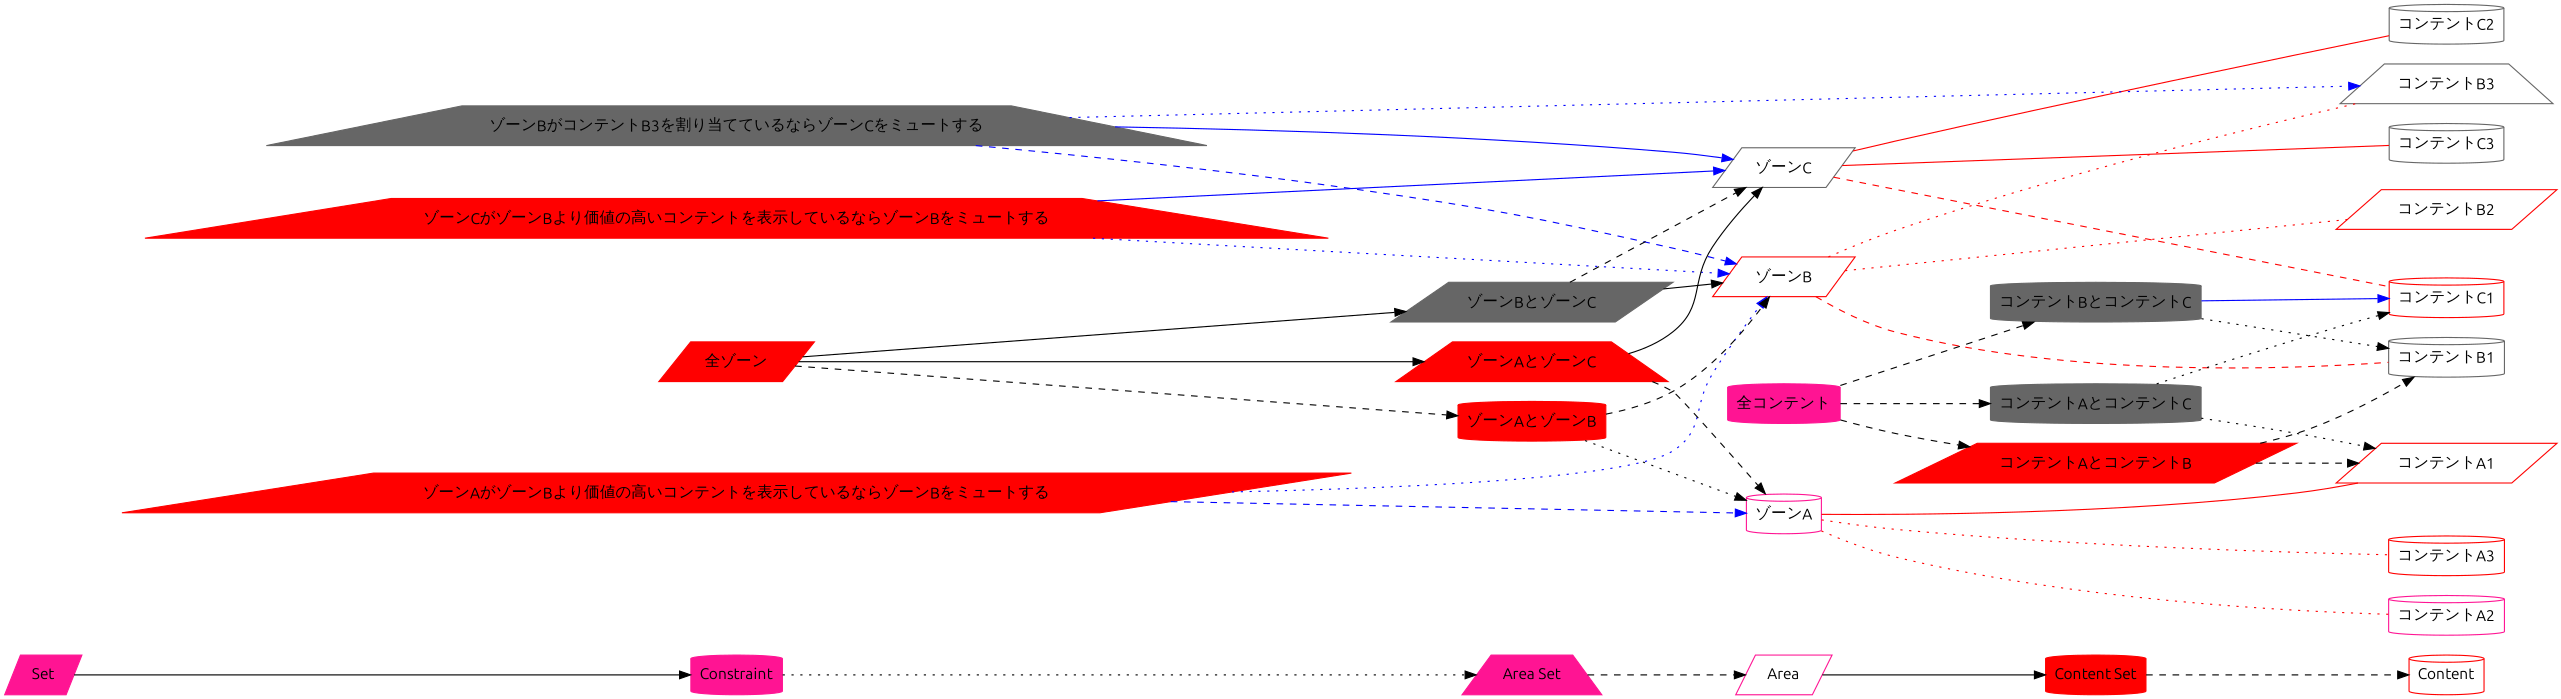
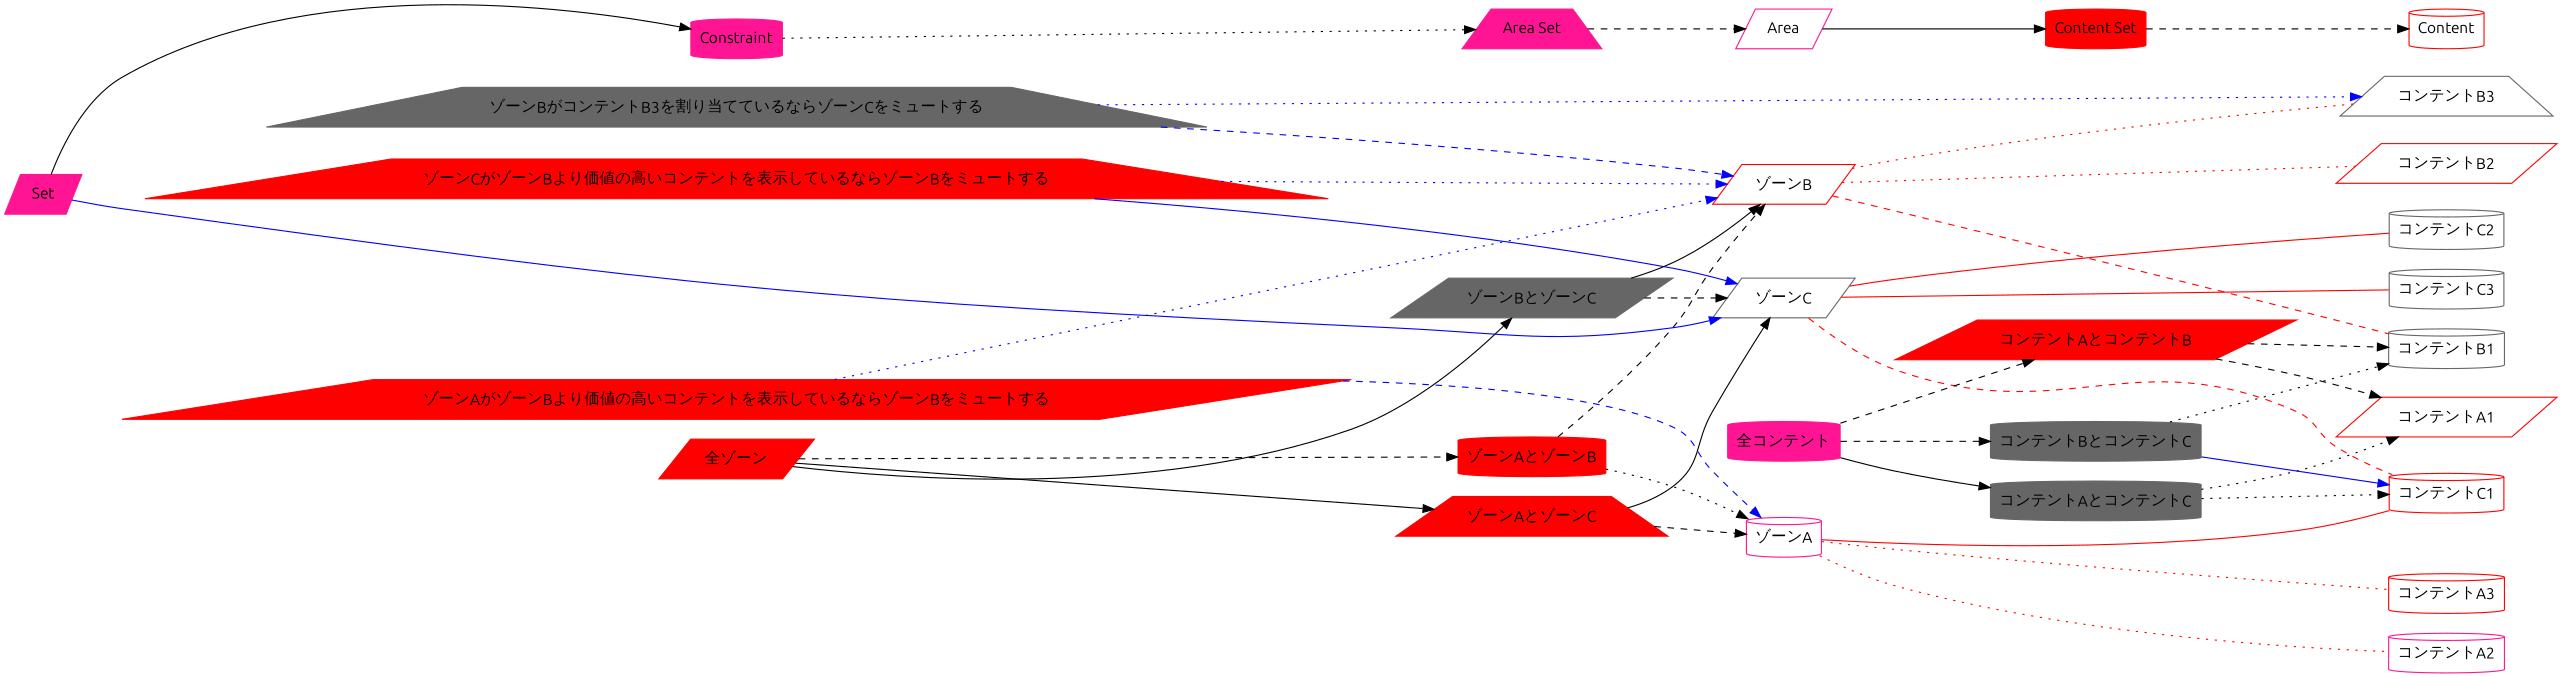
(1419, 136) -> (889, 299)
(1910, 404) -> (1909, 474)
(2090, 509) -> (2107, 544)
